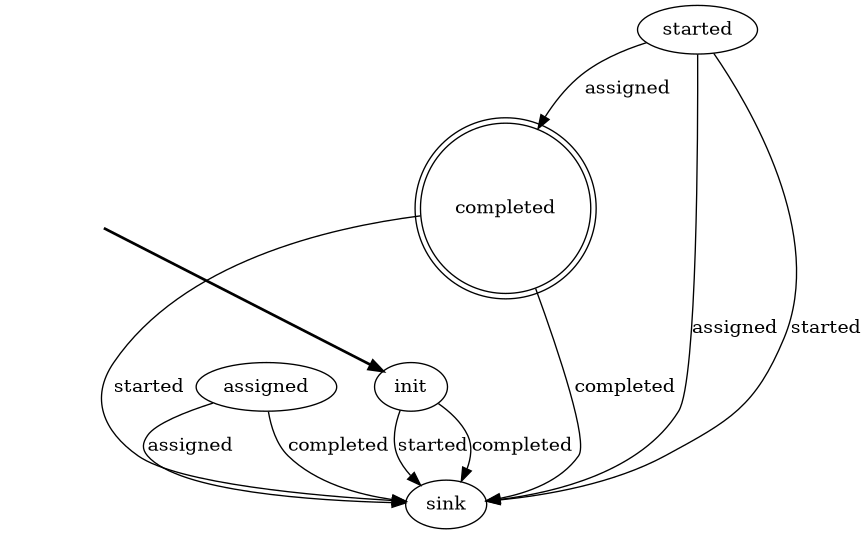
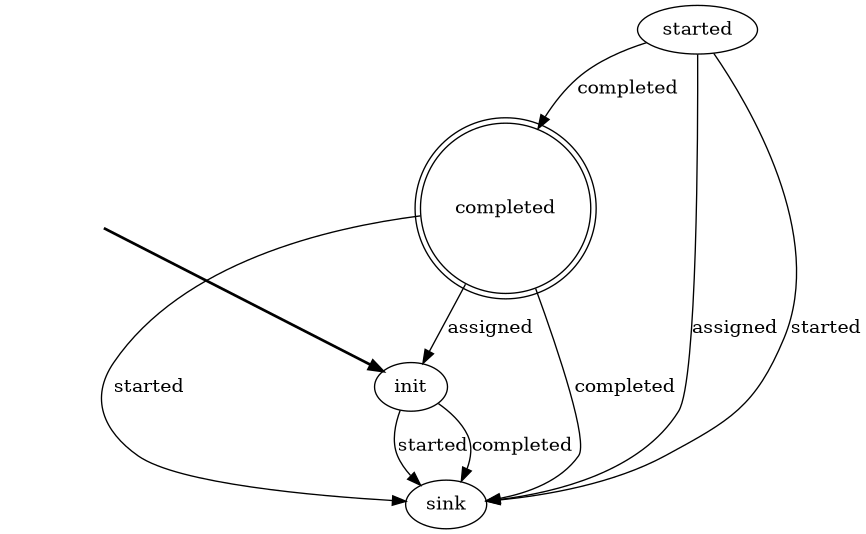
(628, 89) -> (628, 89)
none -> (447, 318)
(266, 387) -> none
